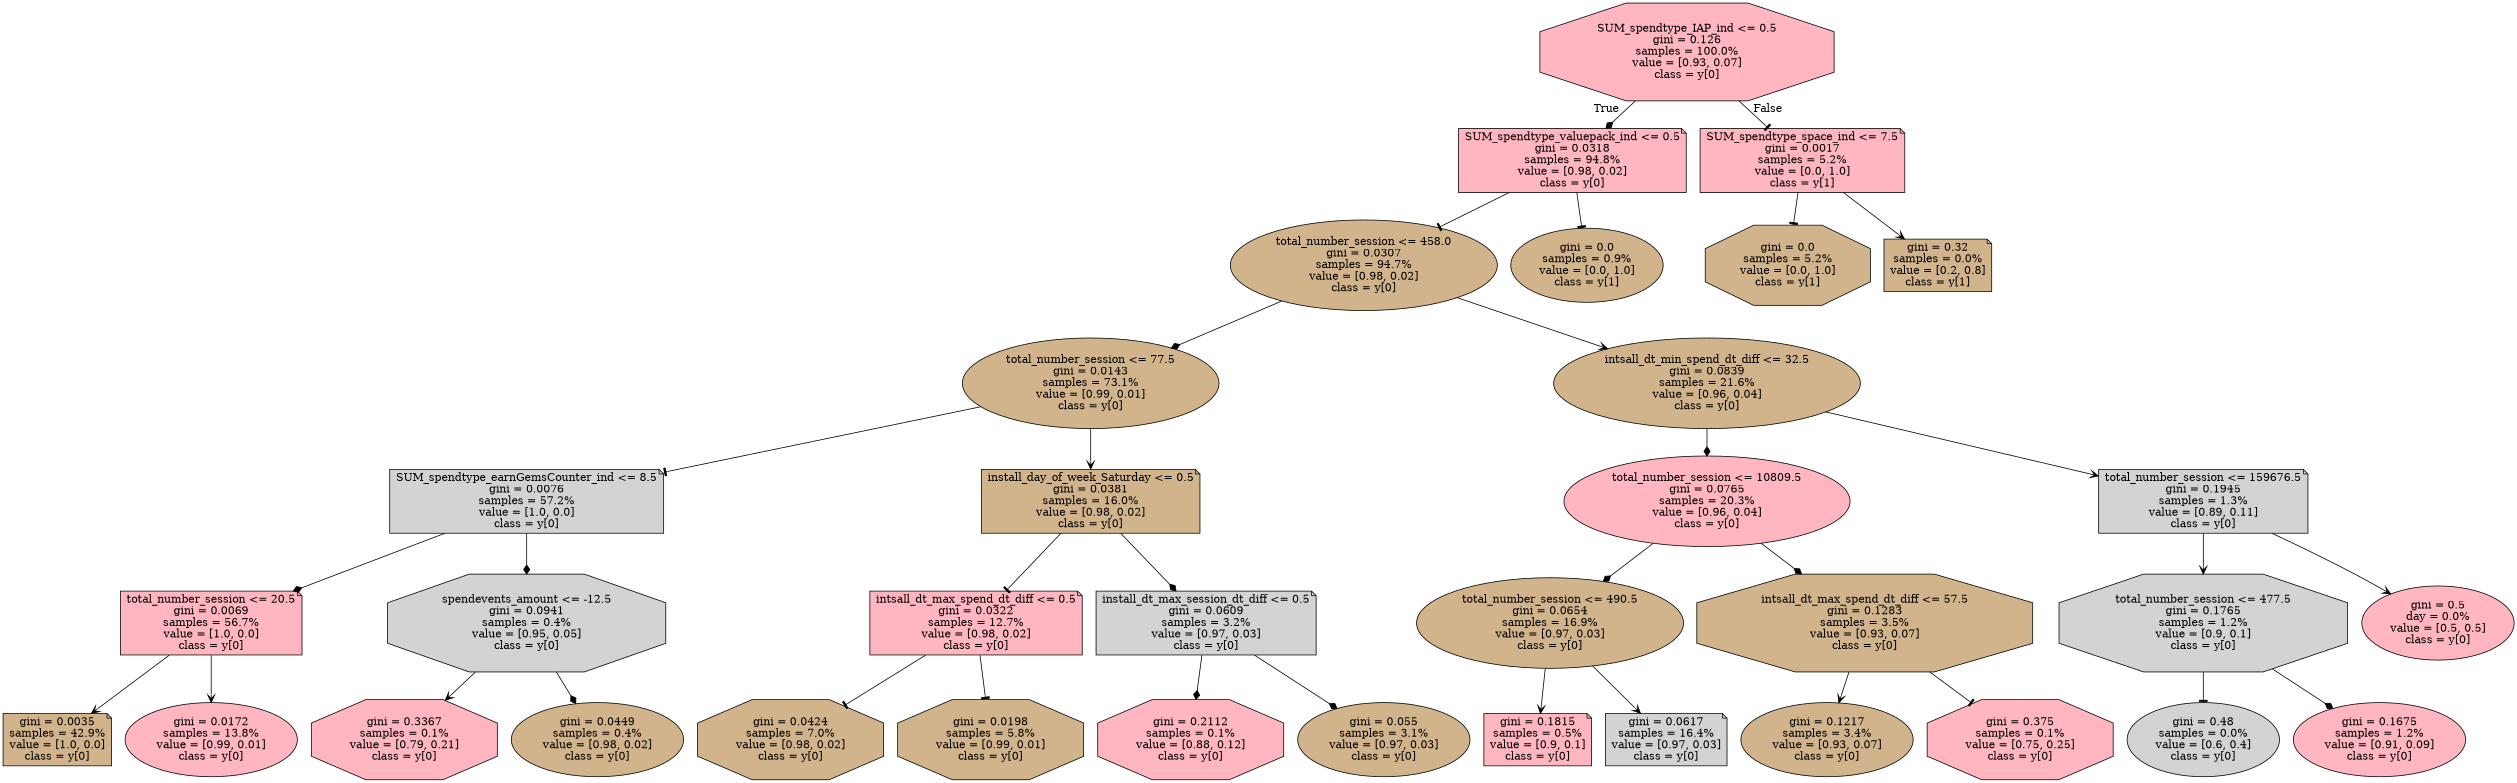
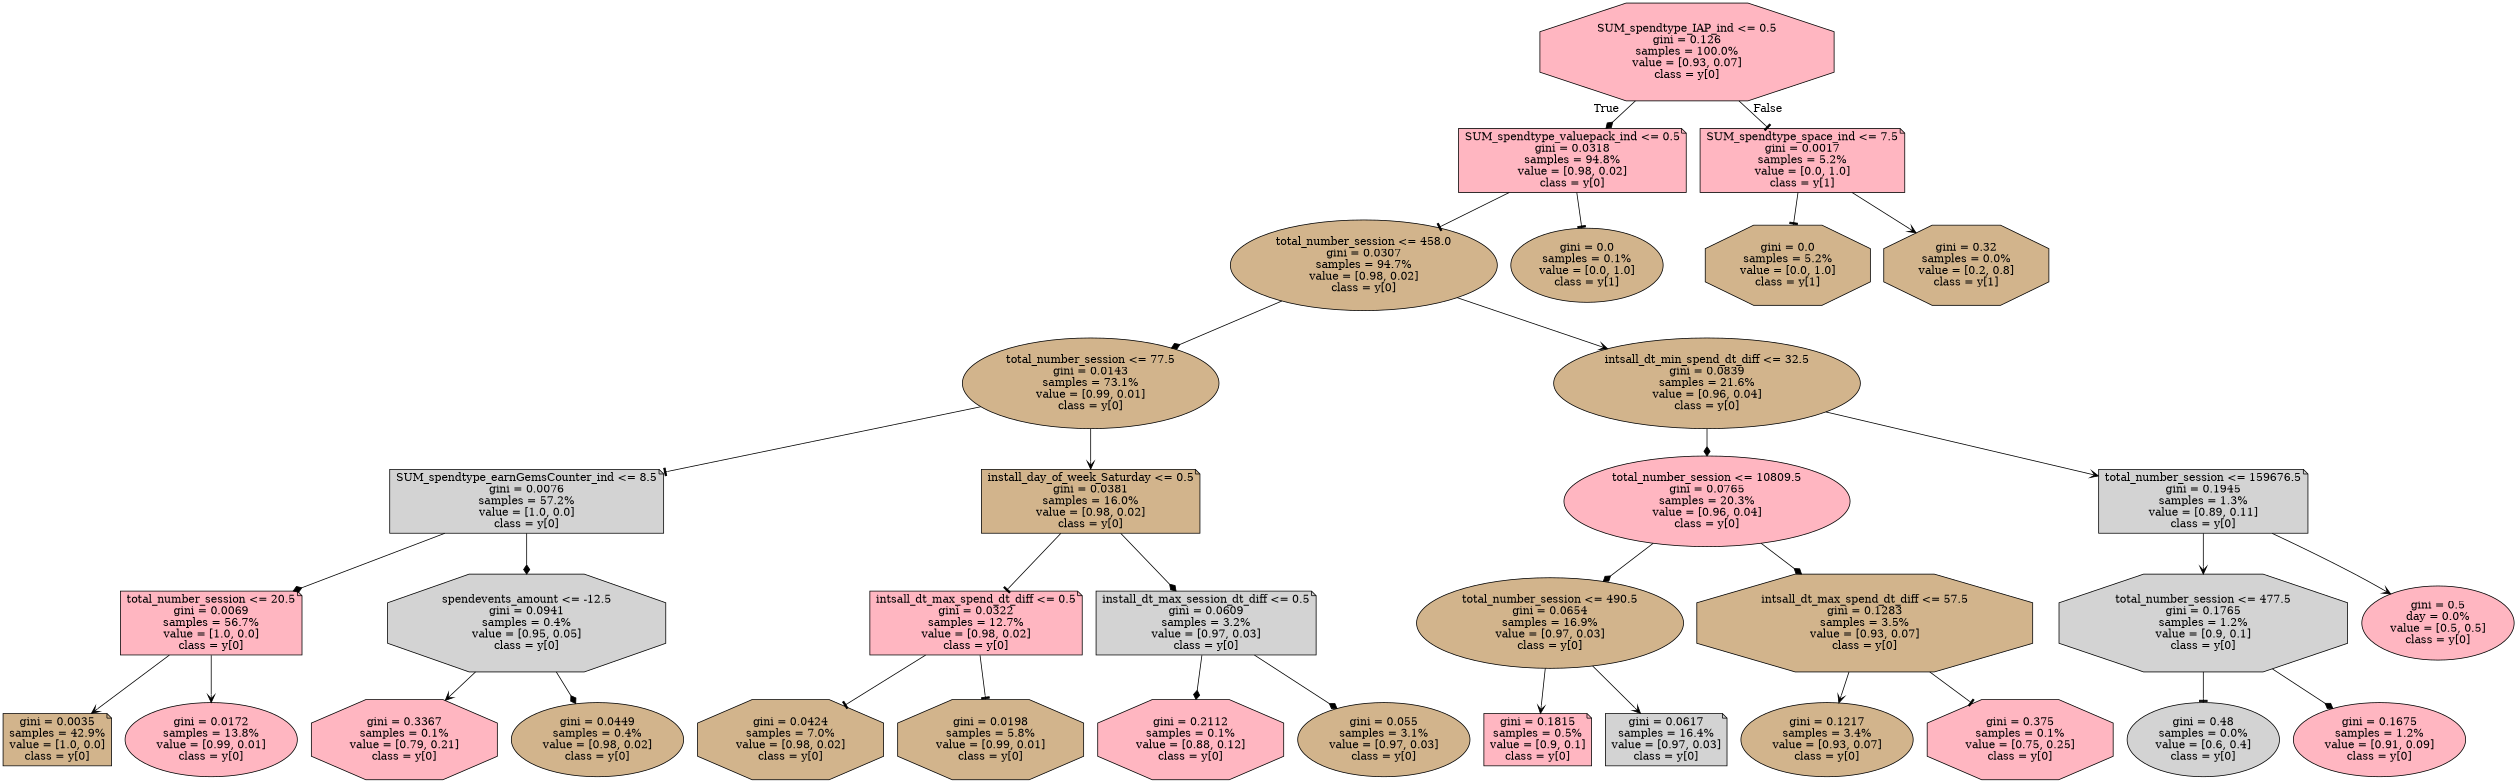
(1587, 265) -> (1587, 265)
(1938, 265) -> (1966, 265)
